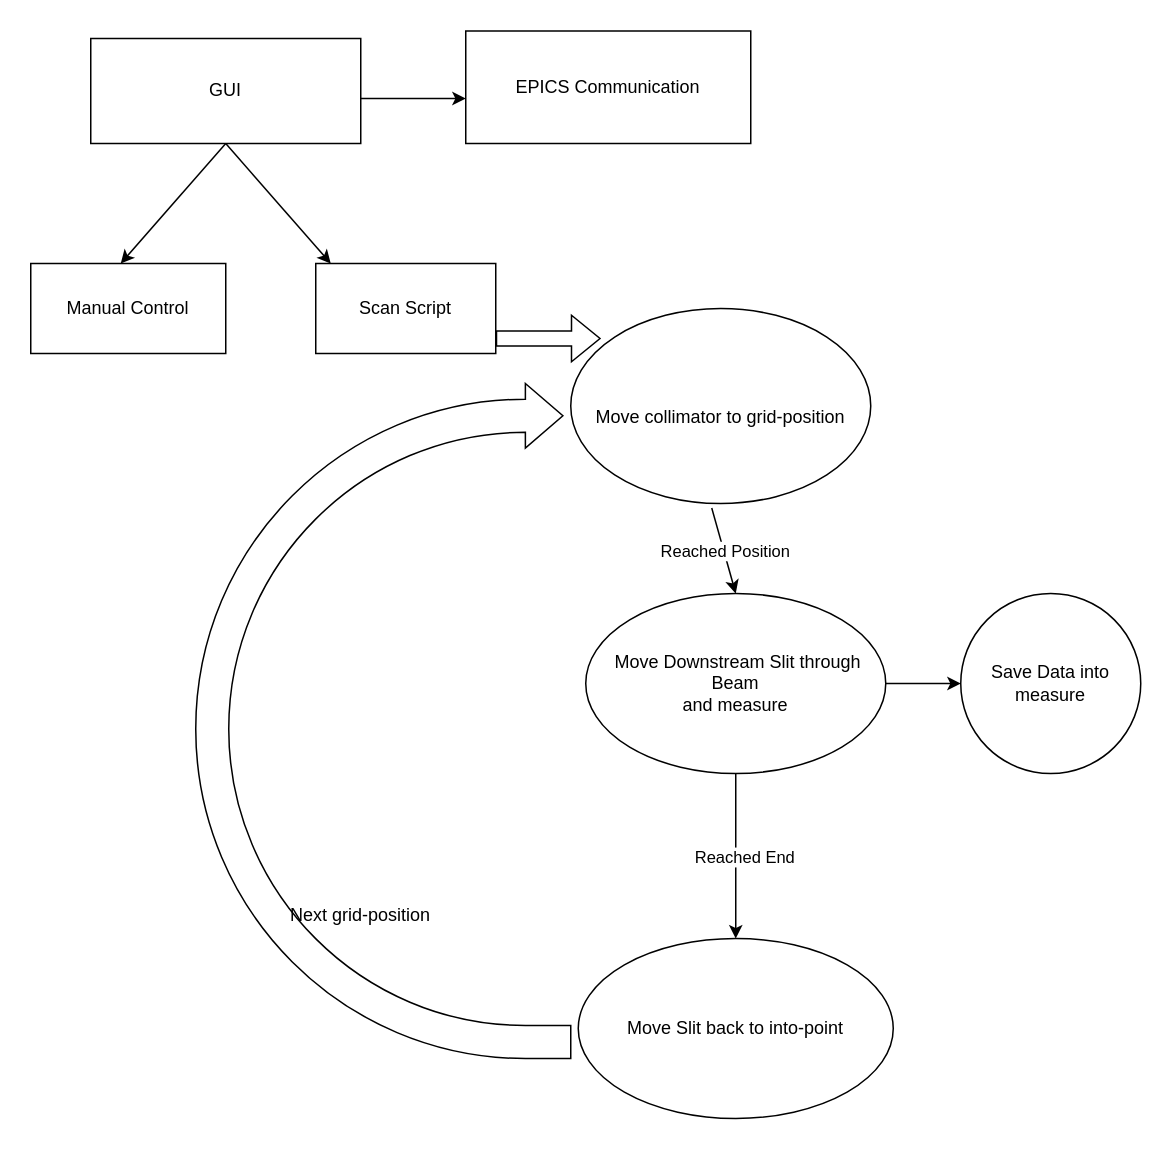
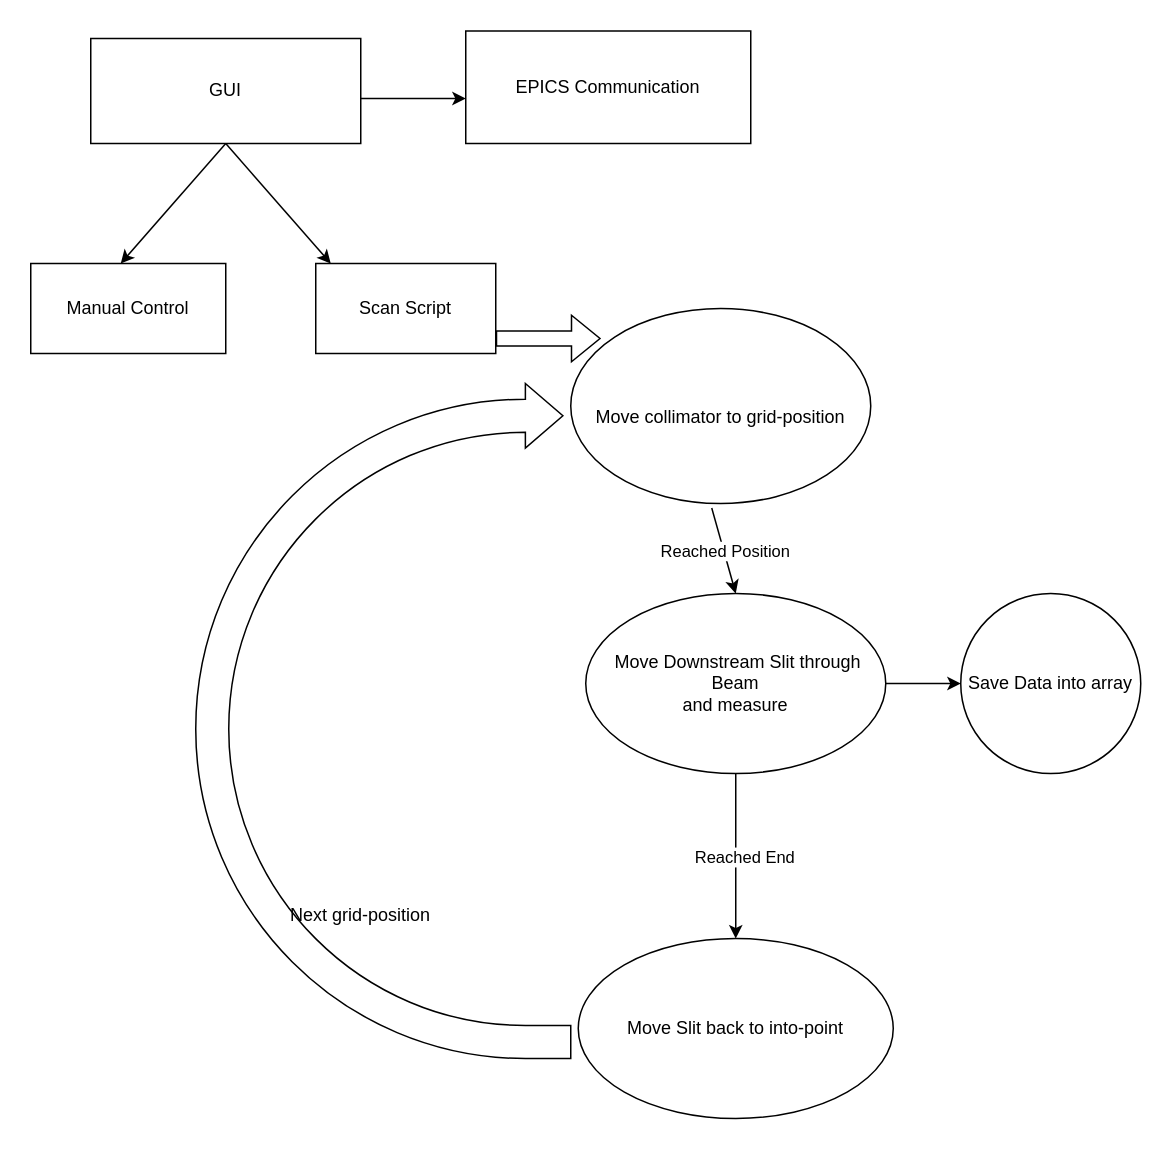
(1051, 683) -> (1051, 683)
